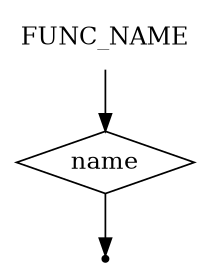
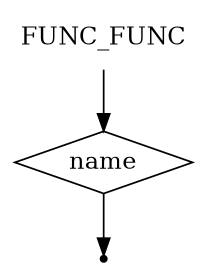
(105, 38) -> (104, 38)
